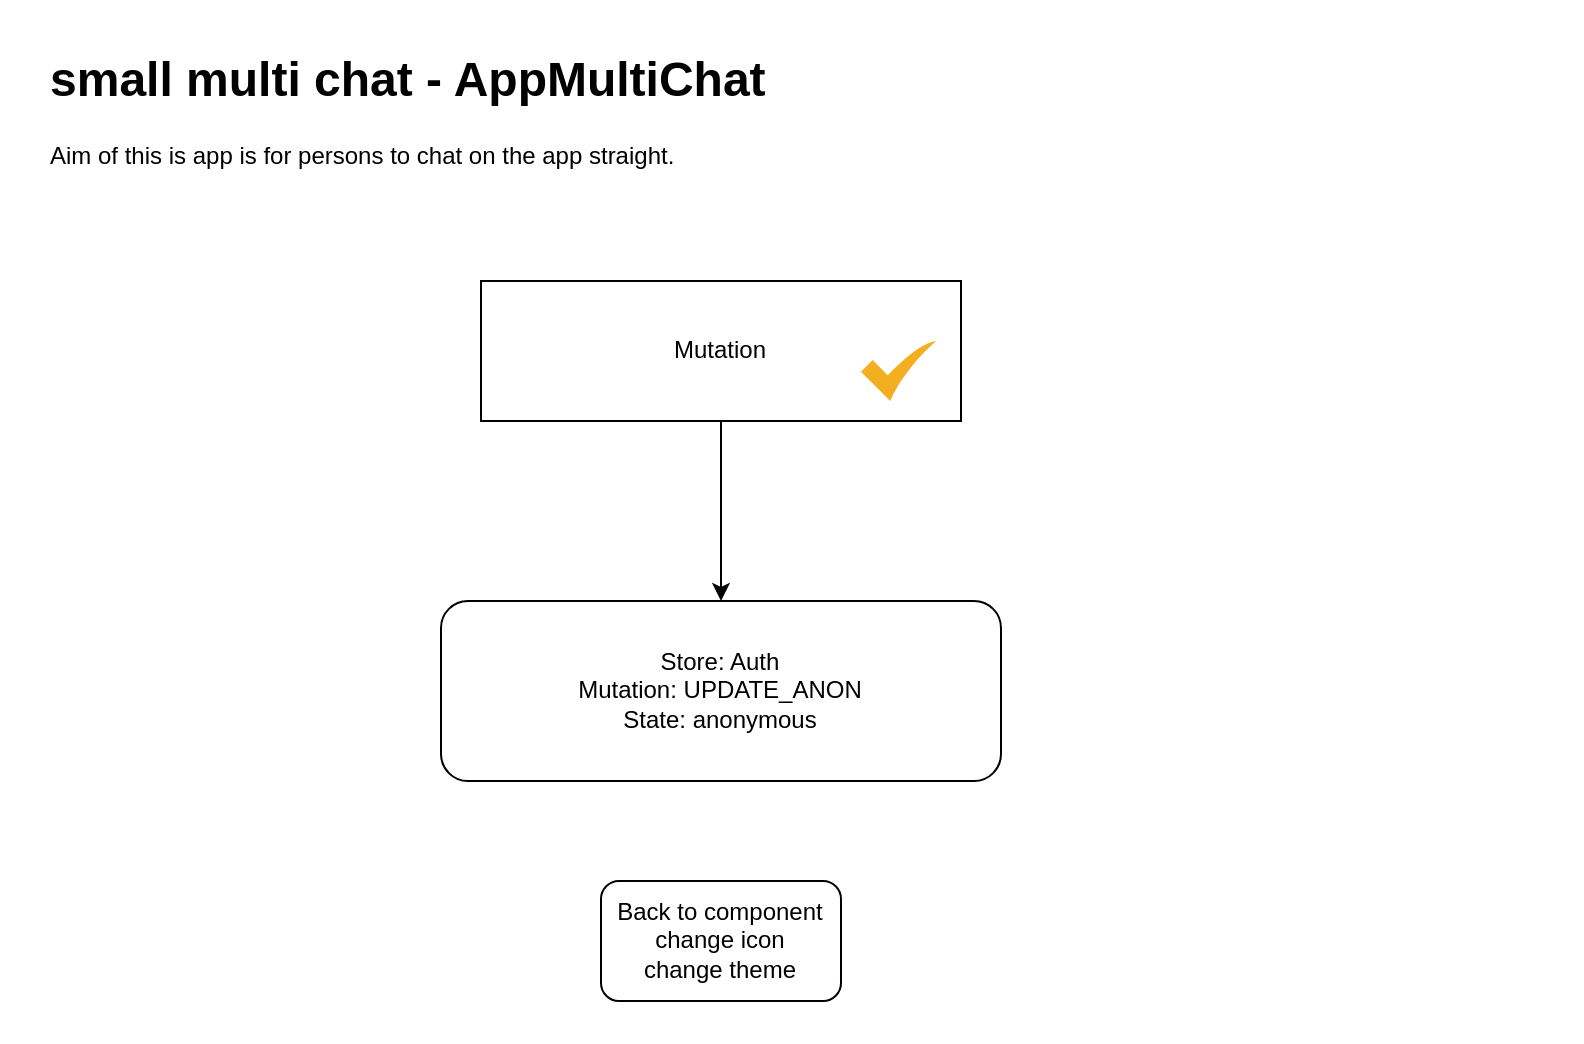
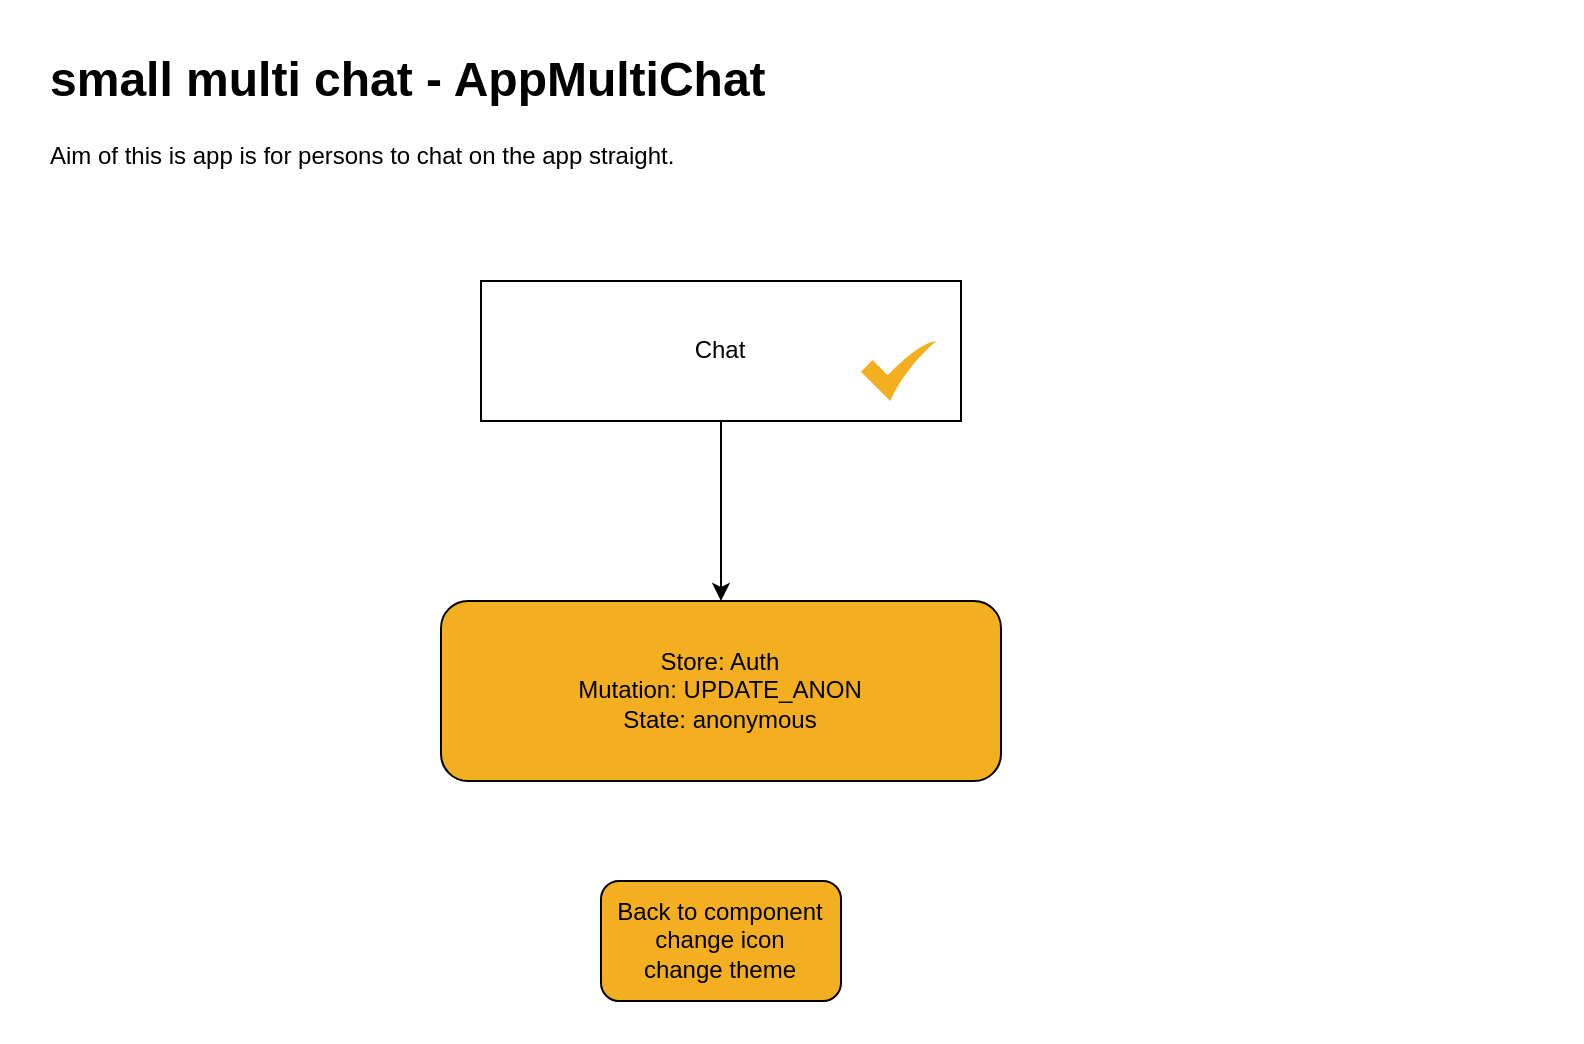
(721, 351) -> (721, 351)
(721, 691) -> (721, 691)
(721, 941) -> (721, 941)
